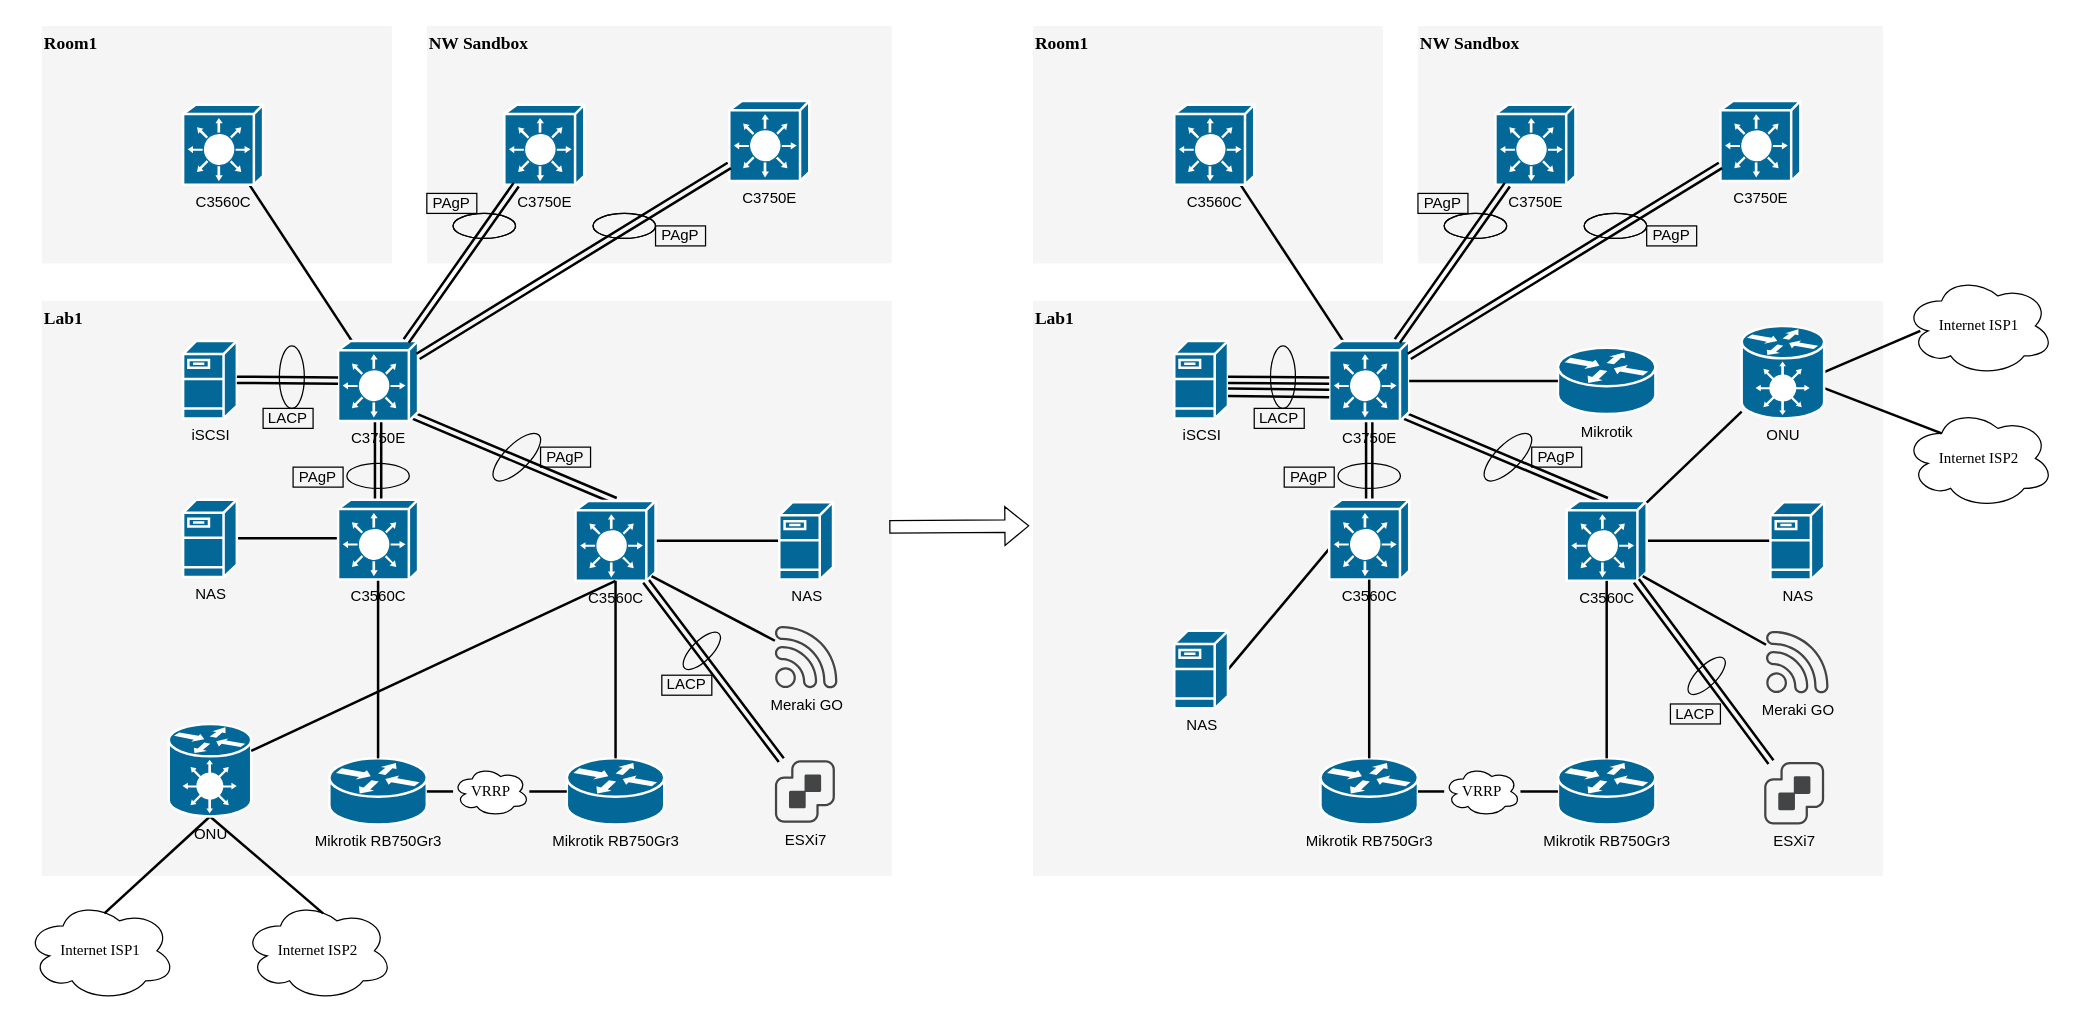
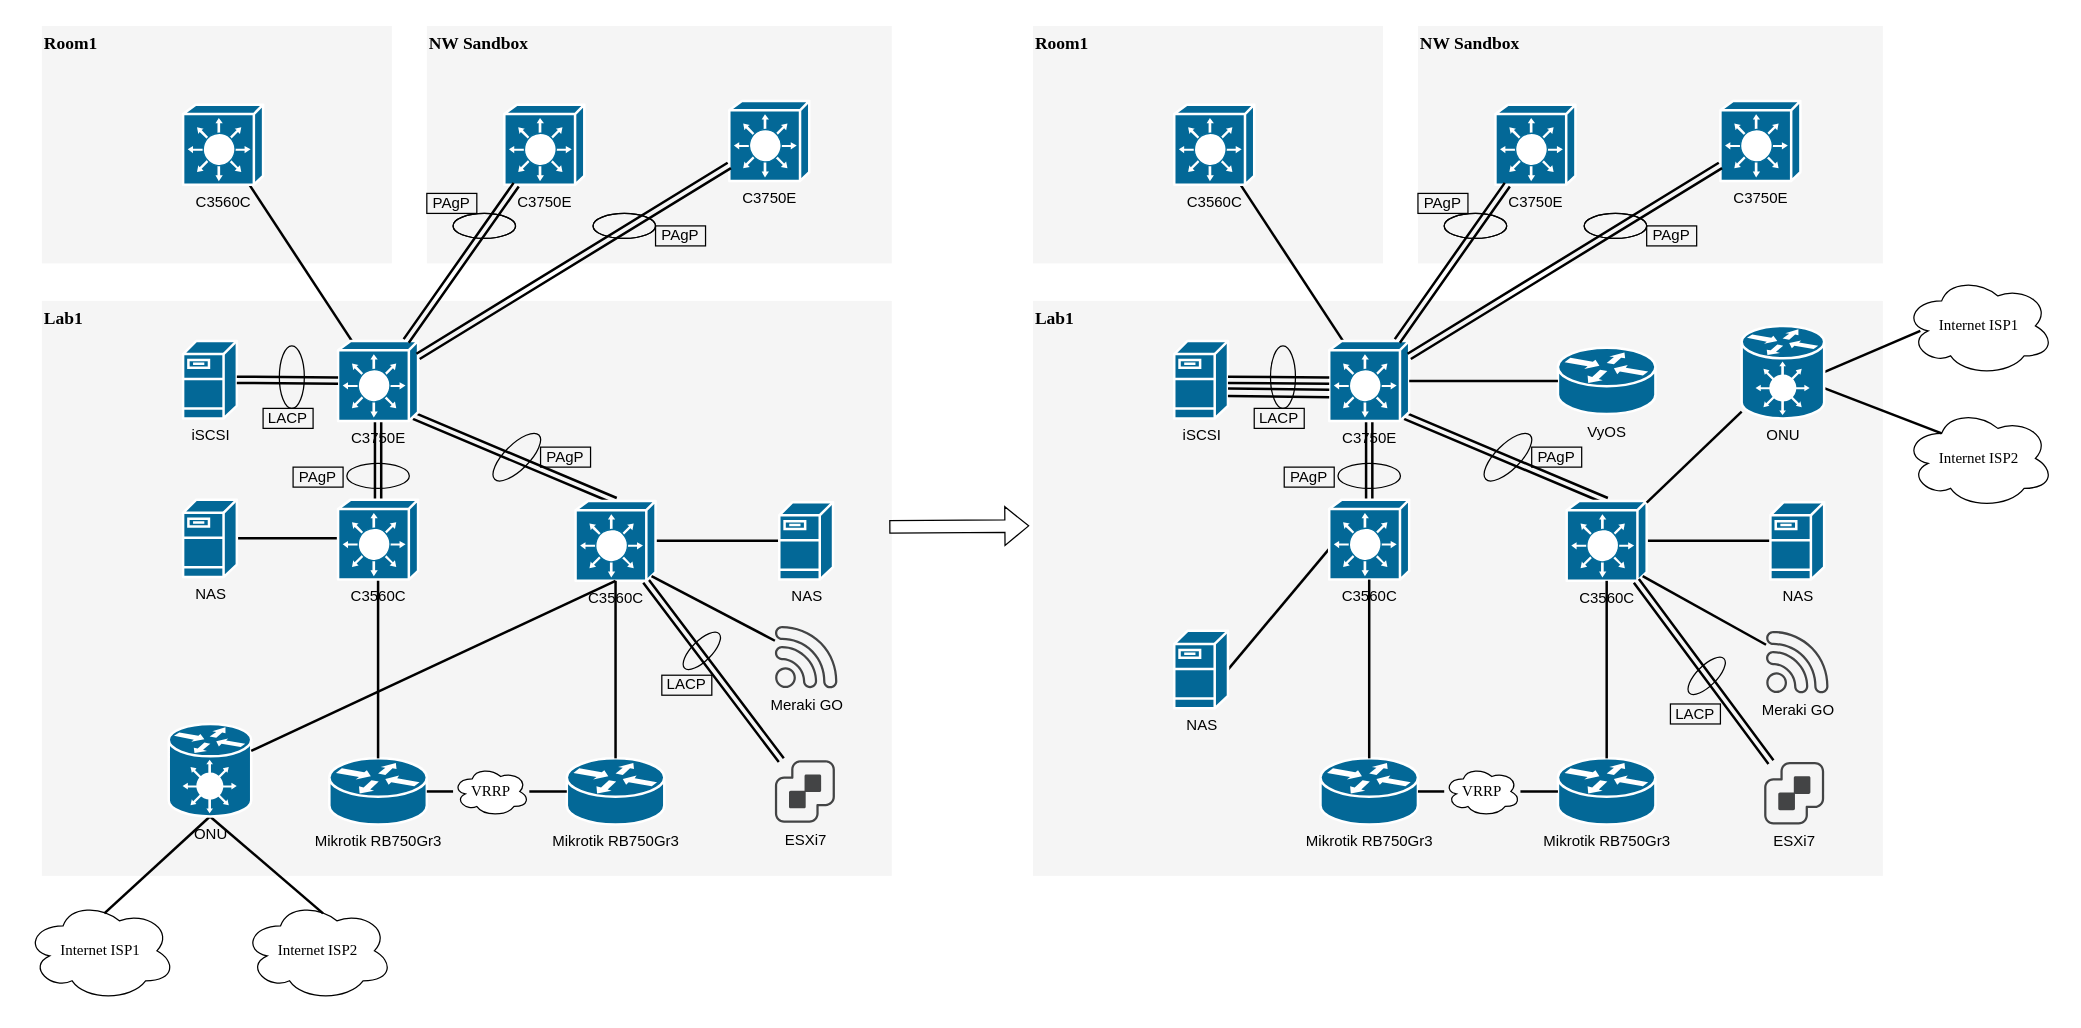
(1608, 432) -> (1608, 432)
